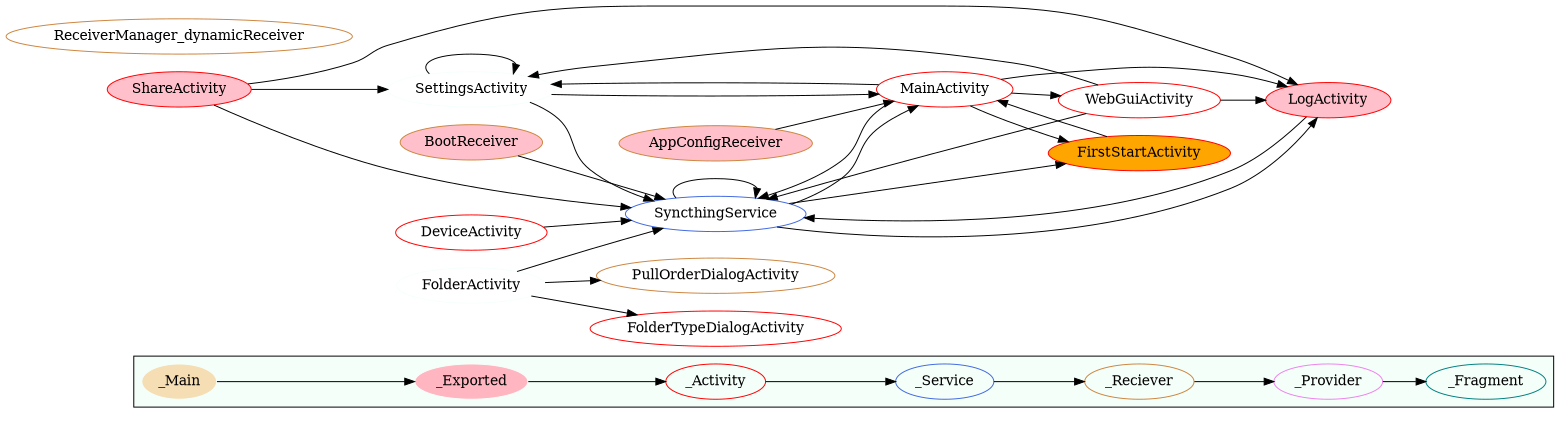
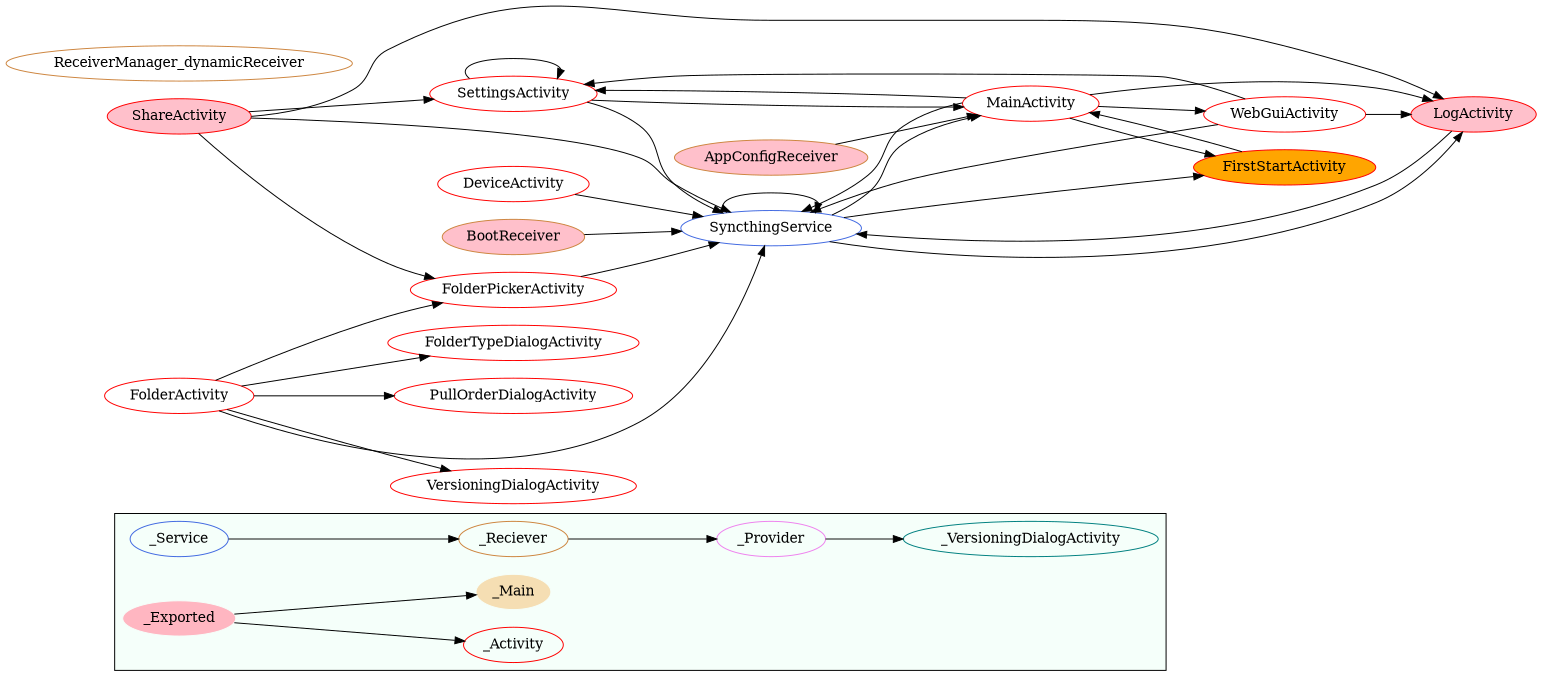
(471, 89) -> (513, 94)
(716, 276) -> (513, 396)
(471, 286) -> (179, 396)
none -> (513, 290)
(311, 382) -> (350, 605)
(826, 382) -> none
(1486, 382) -> (1031, 539)
none -> (513, 486)
